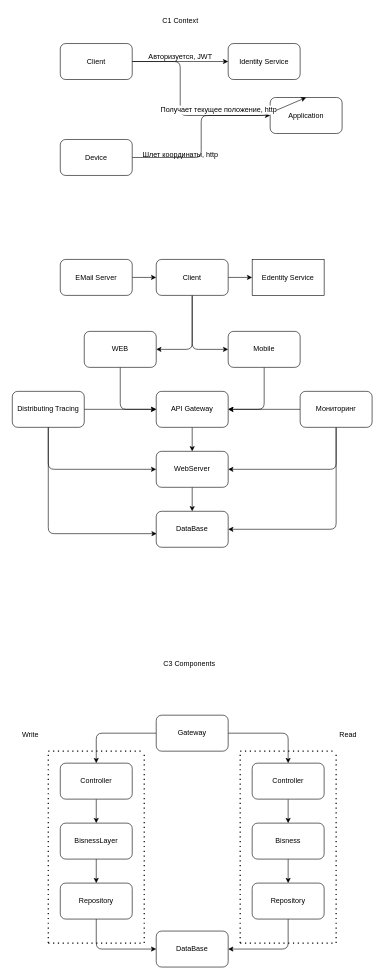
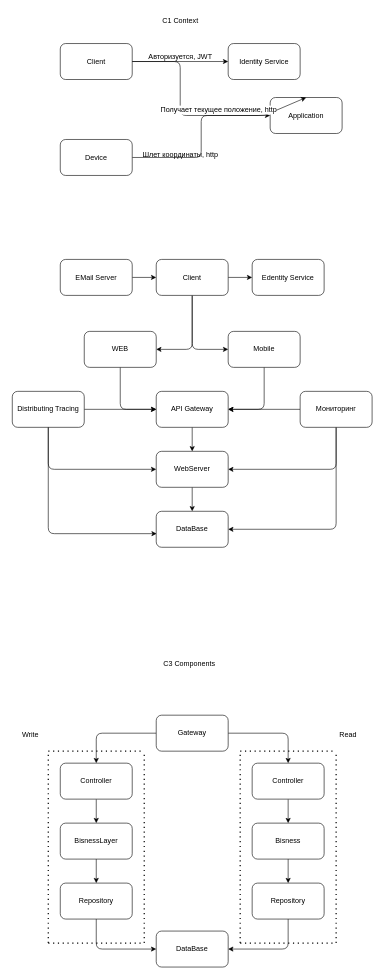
(288, 278) -> (288, 278)
